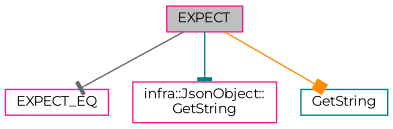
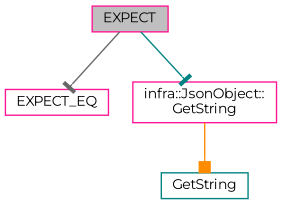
(269, 57) -> (205, 141)
